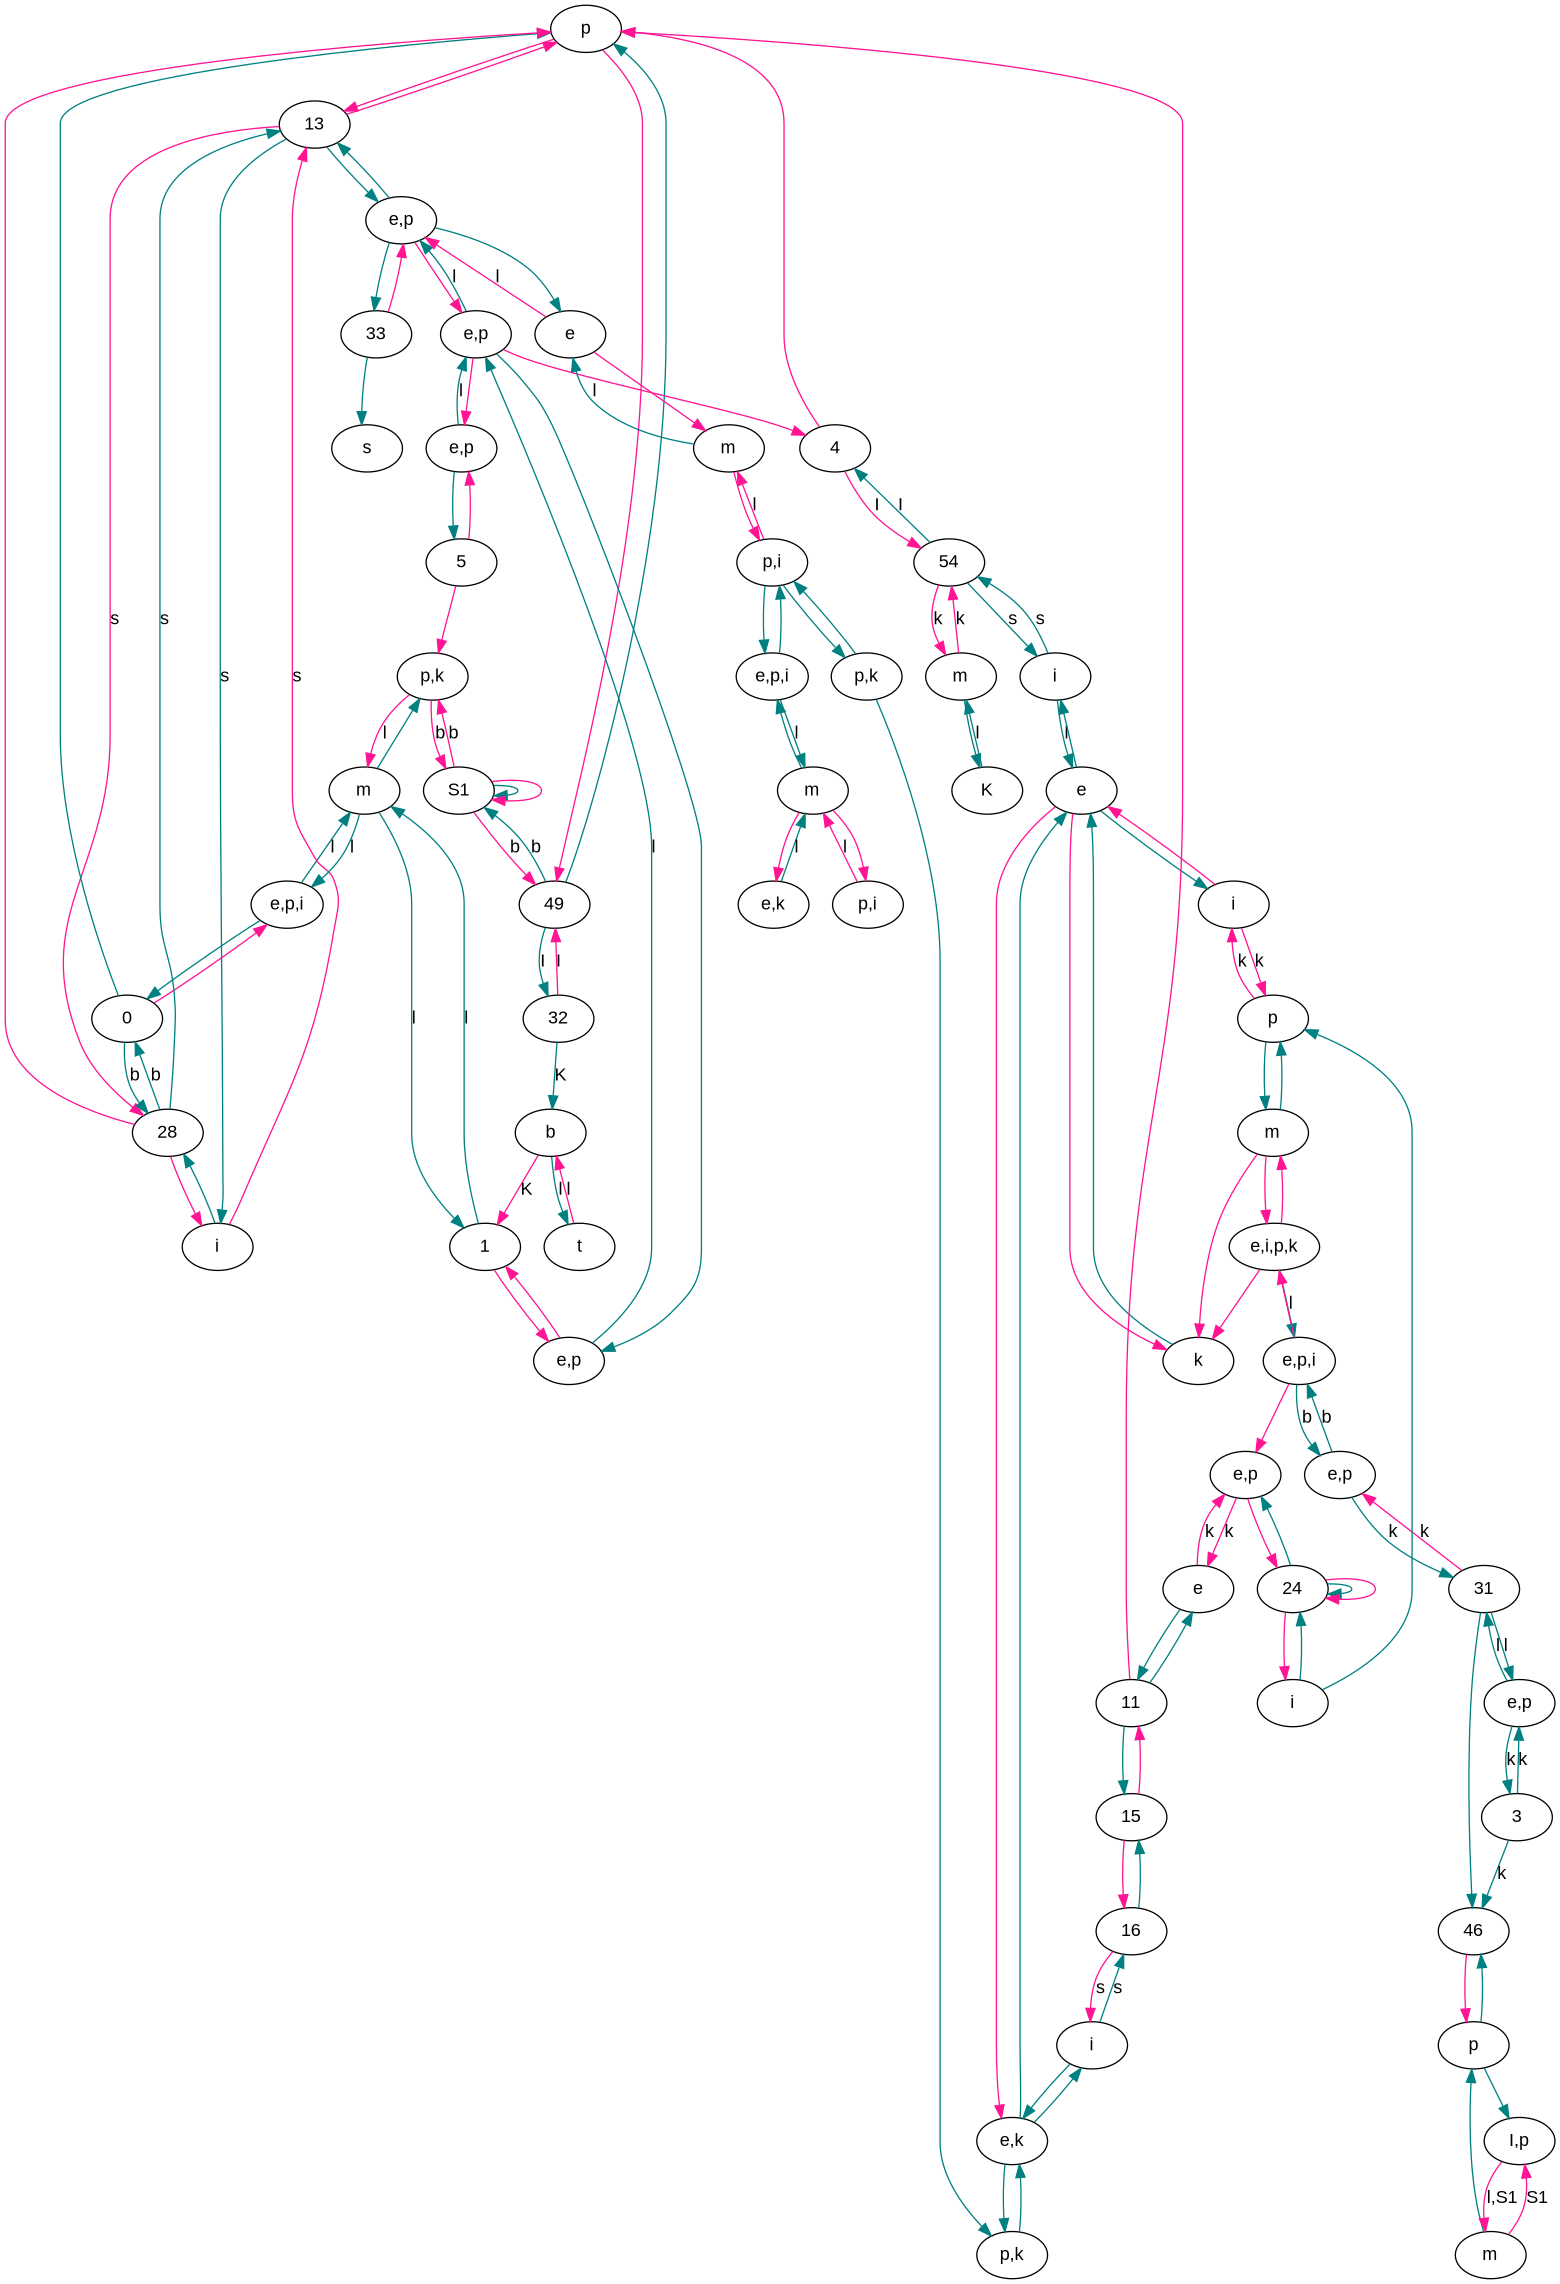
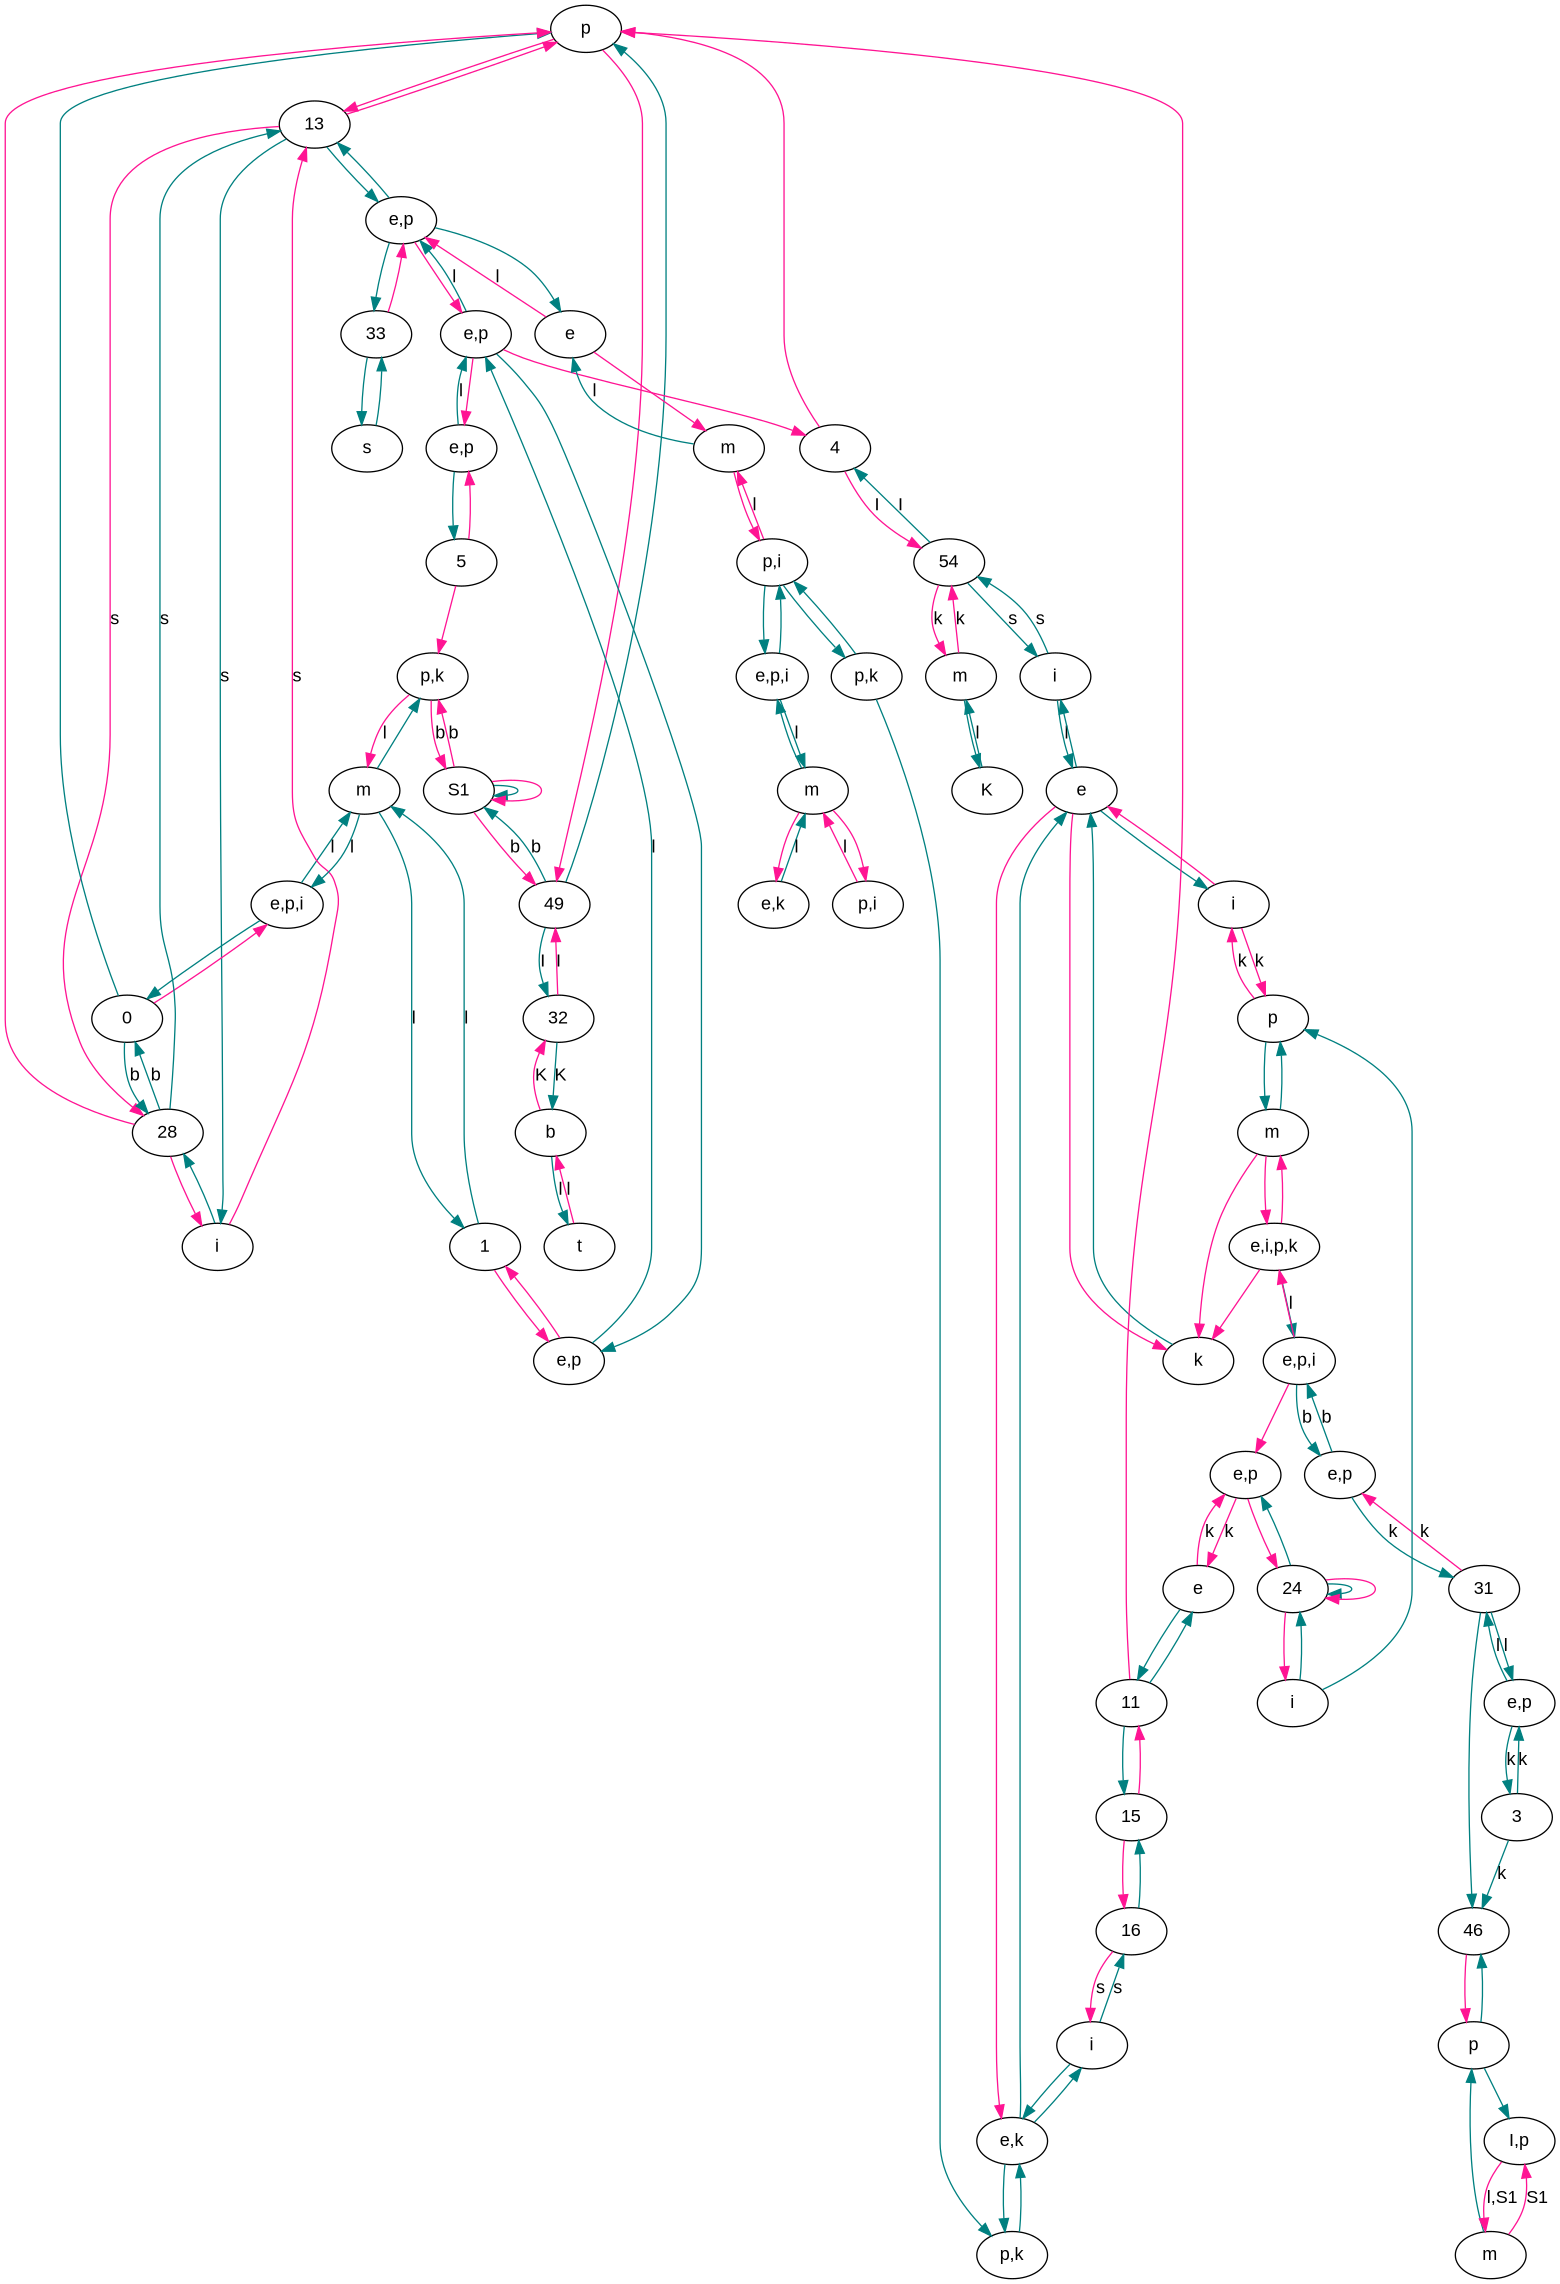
none -> (380, 398)
(521, 1184) -> (534, 1081)
